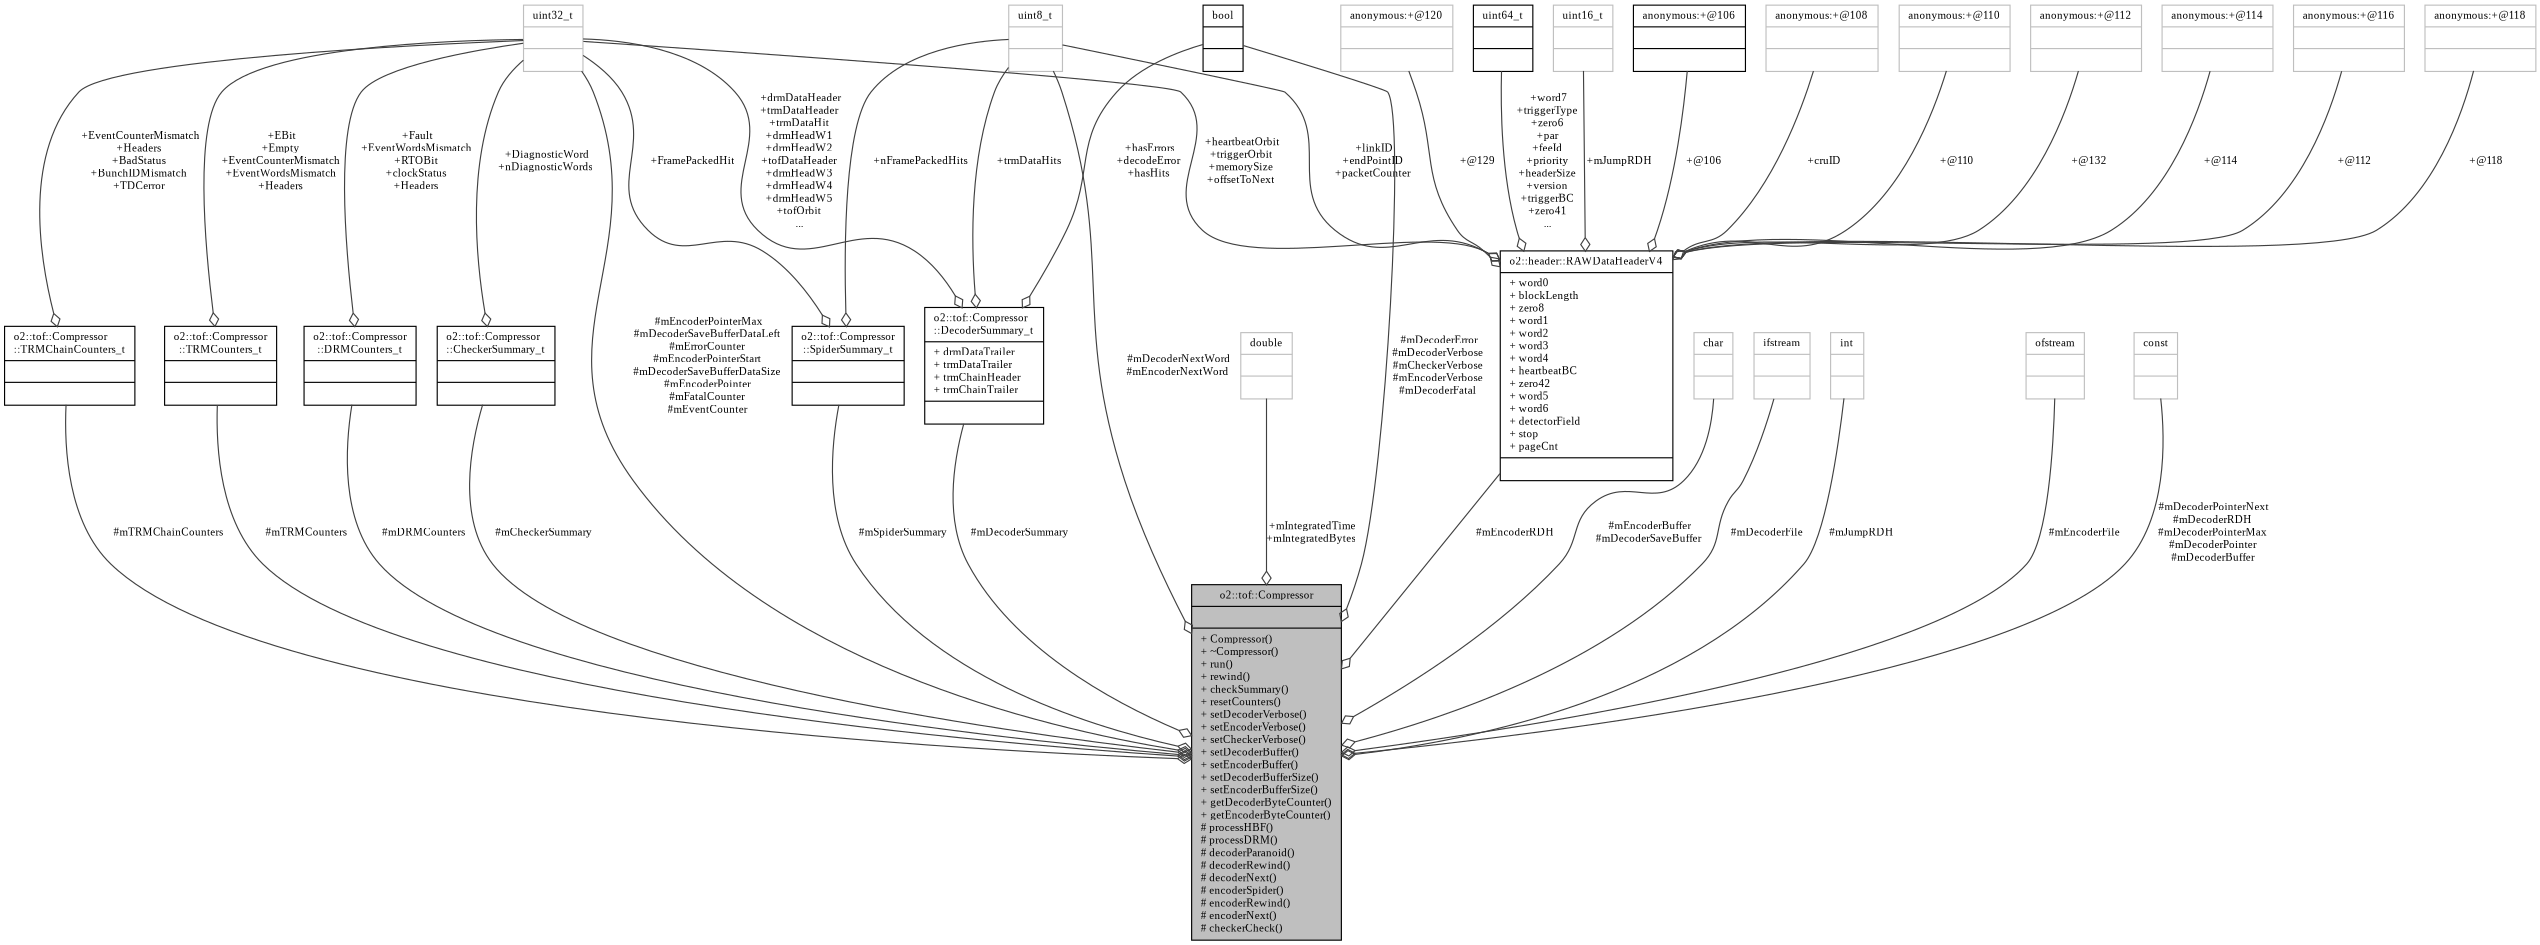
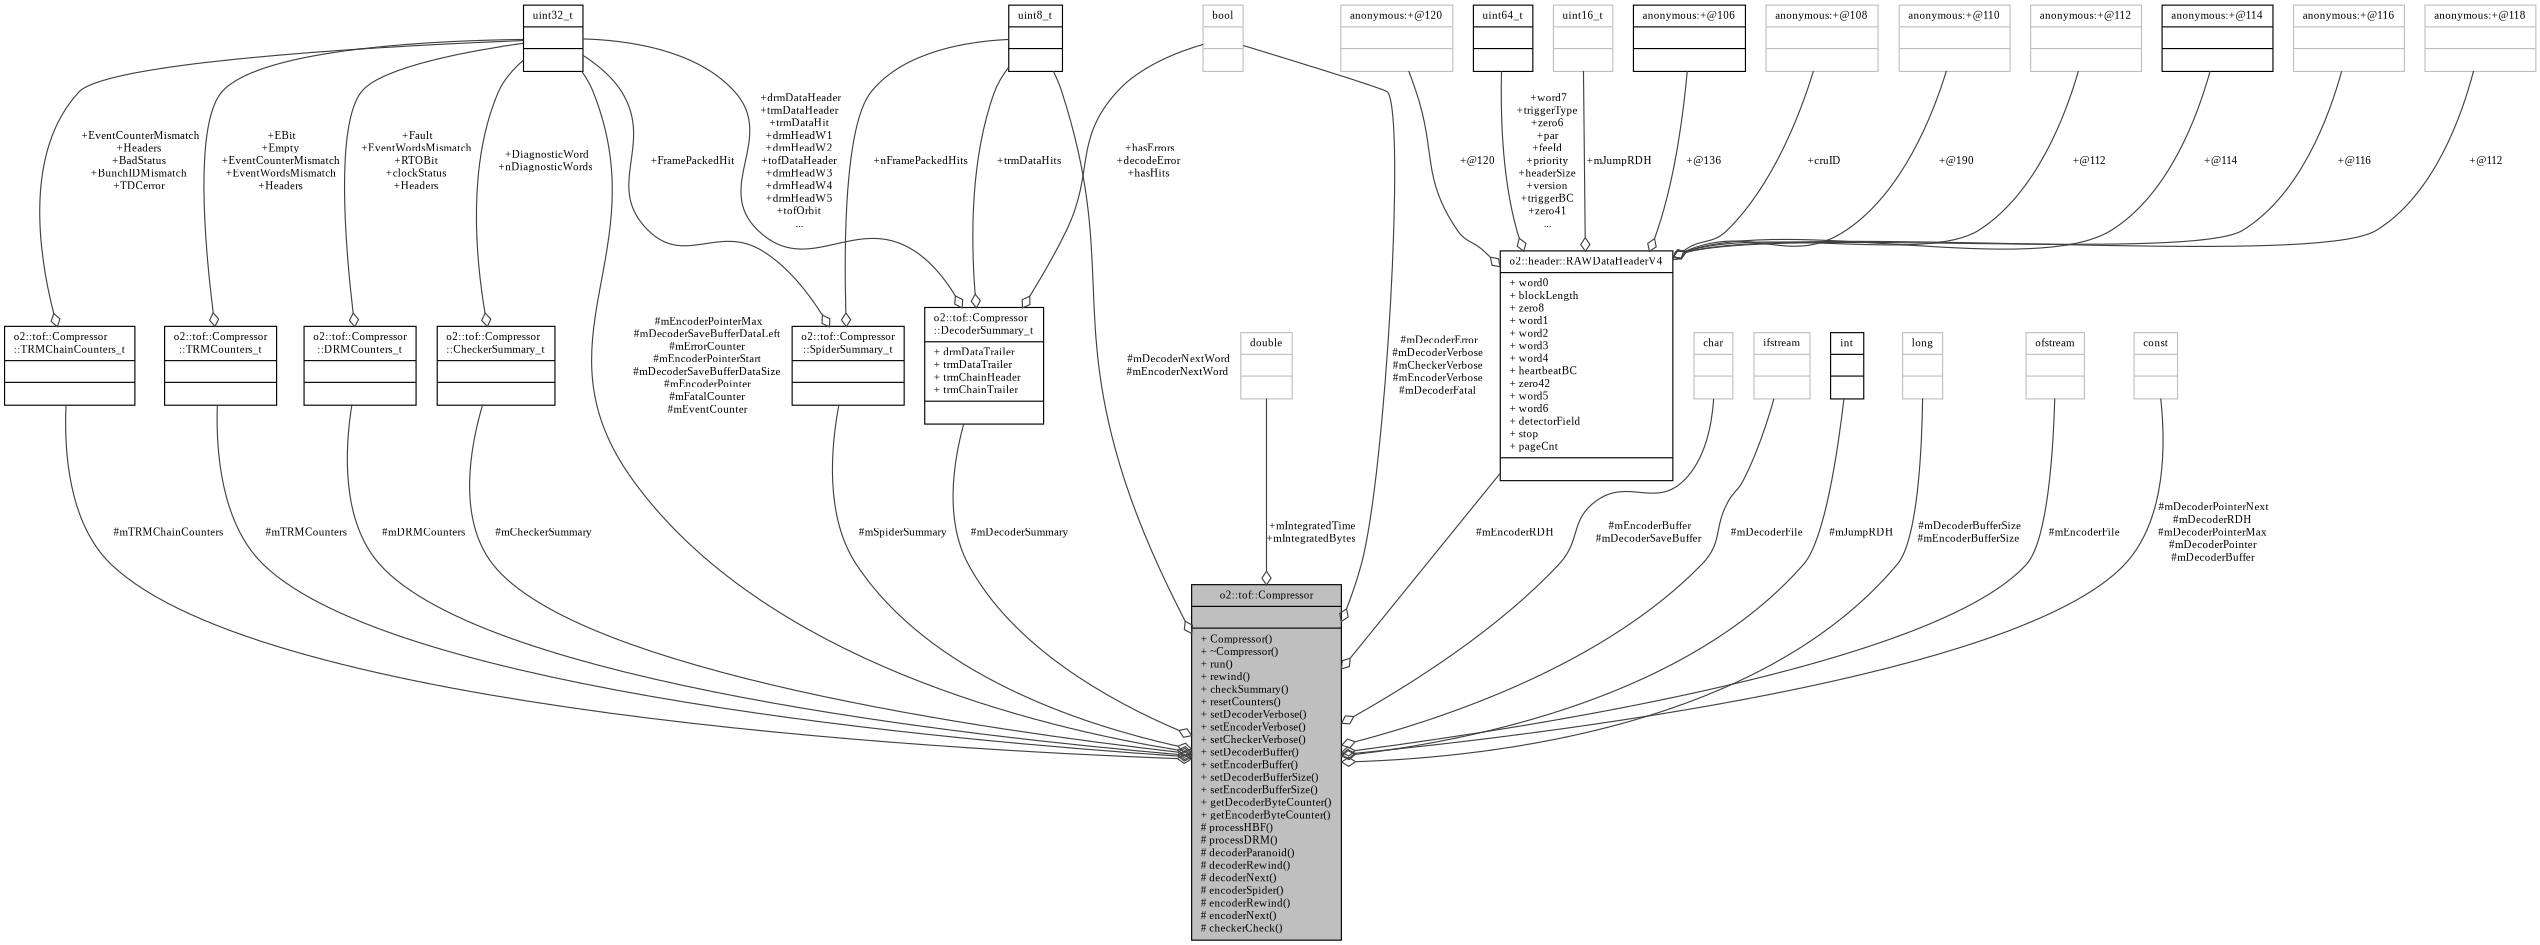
(553, 38) -> (553, 38)
(1036, 38) -> (1036, 38)
(1223, 38) -> (1223, 38)
(2218, 38) -> (2218, 38)
(1101, 81) -> none
(1307, 128) -> none
(1477, 161) -> (1477, 161)
(1703, 161) -> (1703, 161)
(1956, 161) -> (1956, 161)
(2088, 161) -> (2088, 161)
(2354, 161) -> (2354, 161)
(2485, 161) -> (2485, 161)
(1847, 366) -> (1847, 366)
none -> (1923, 366)
